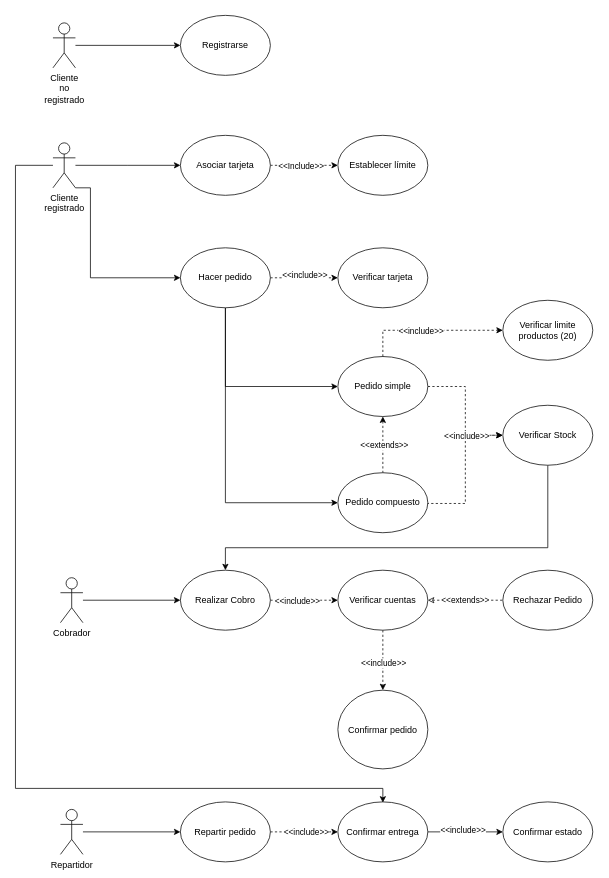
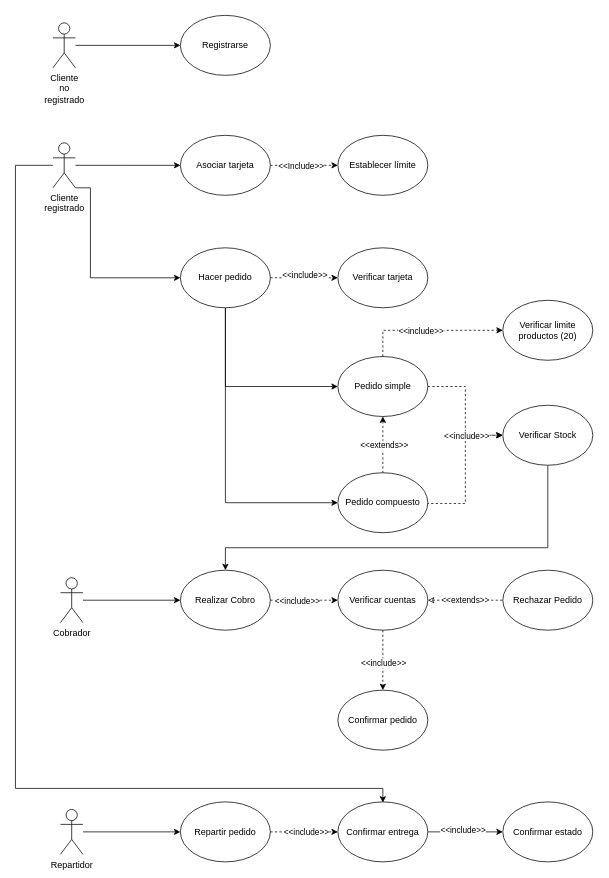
(383, 730) -> (383, 720)
